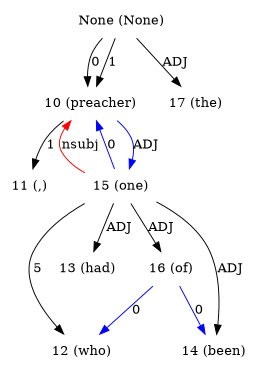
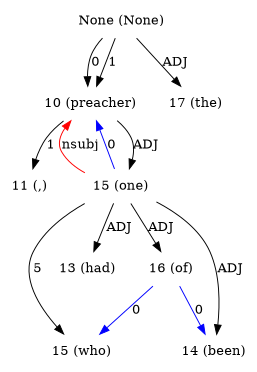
(131, 138) -> (131, 138)
(82, 352) -> (82, 352)
